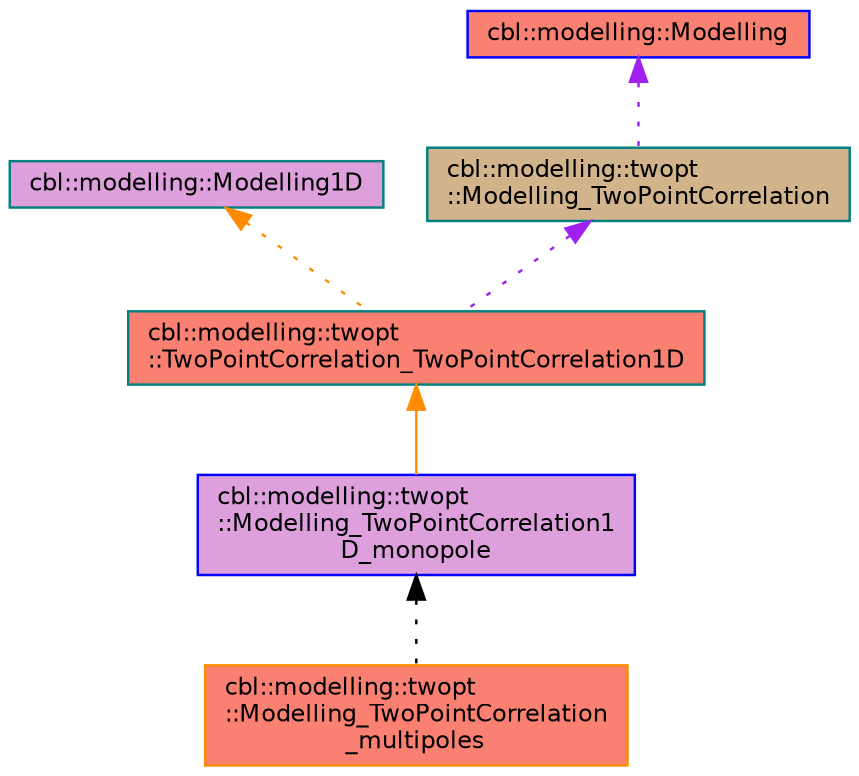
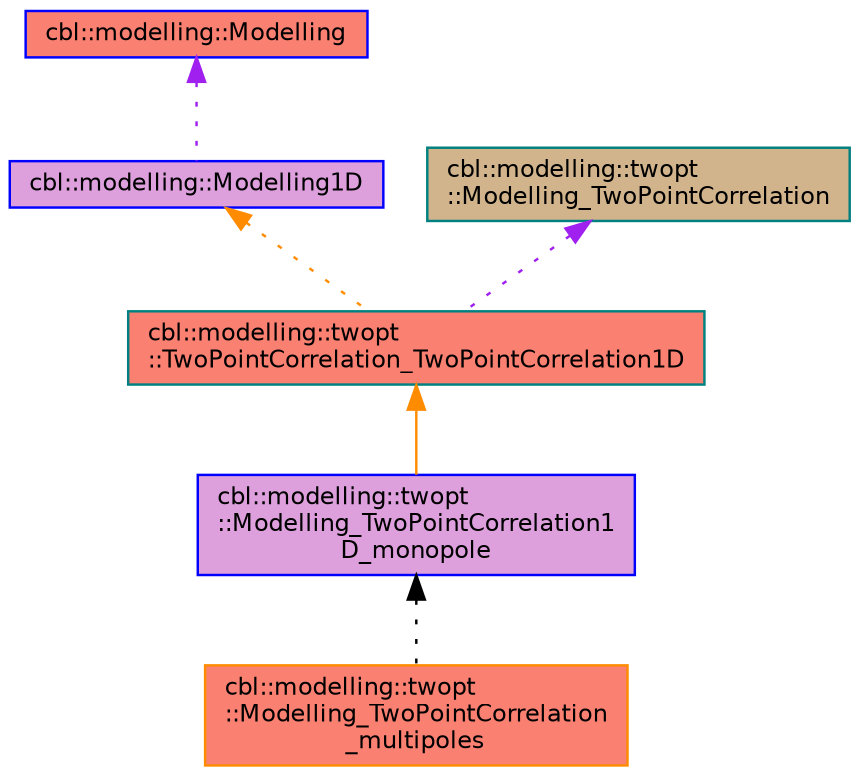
(638, 115) -> (197, 122)
(197, 184) -> (197, 184)
